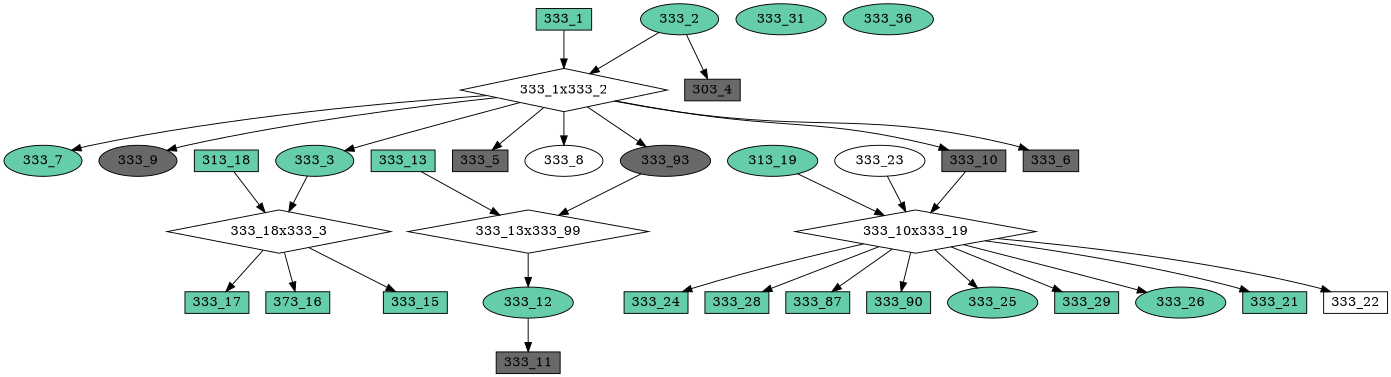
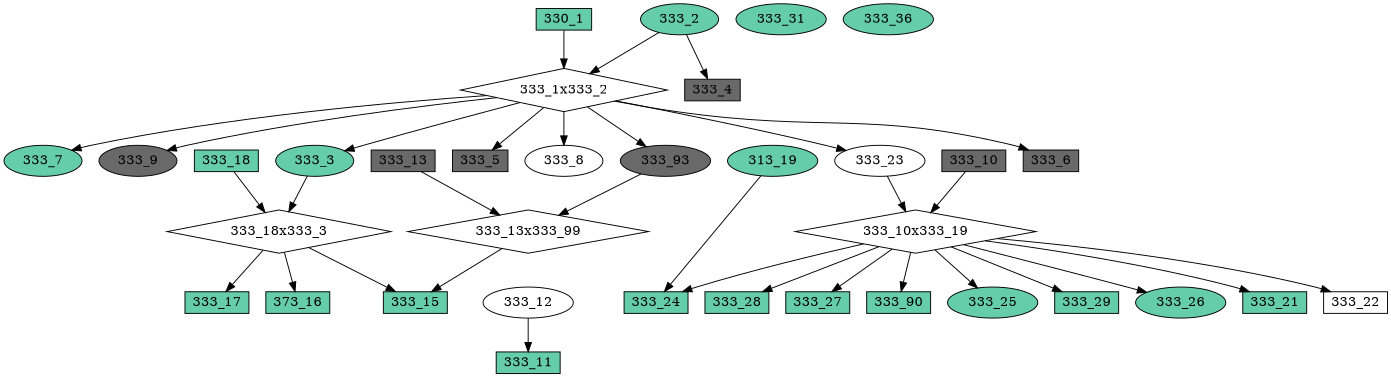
(564, 19) -> (564, 19)
(712, 90) -> (712, 90)
(843, 129) -> (727, 123)
(226, 161) -> (226, 161)
(403, 161) -> (403, 161)
(837, 193) -> (716, 230)
(528, 265) -> (471, 268)
(528, 303) -> (528, 303)
(818, 303) -> (818, 303)
(528, 363) -> (528, 363)
